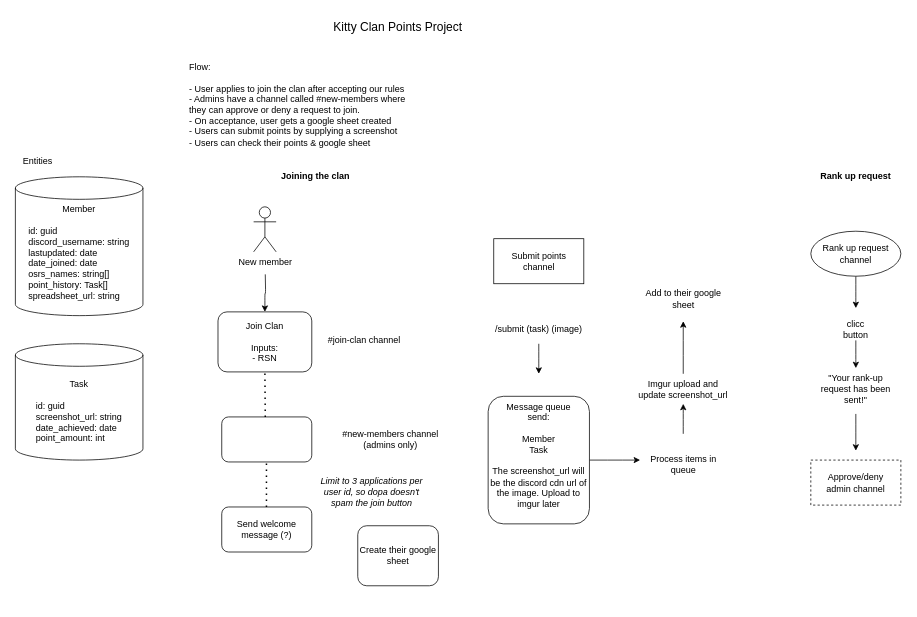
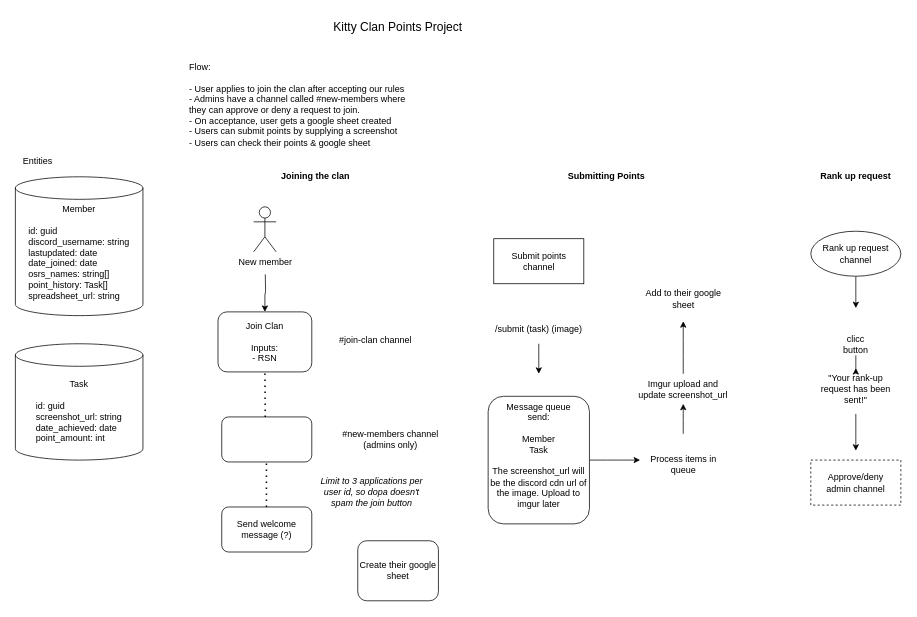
none -> (606, 177)
(855, 329) -> (855, 344)
(364, 340) -> (375, 340)
(398, 555) -> (398, 570)
